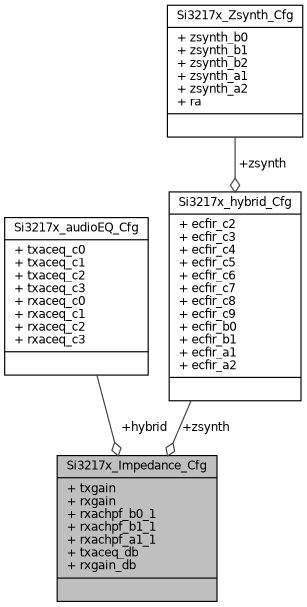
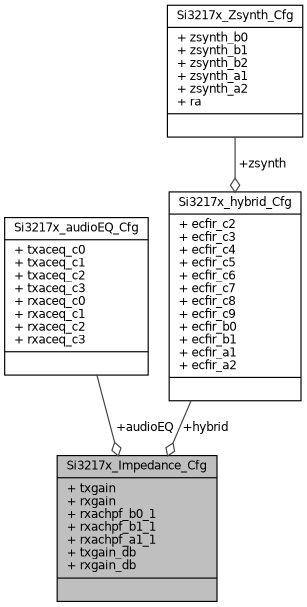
(143, 428) -> (143, 428)
(204, 428) -> (204, 428)
(103, 553) -> (102, 553)
